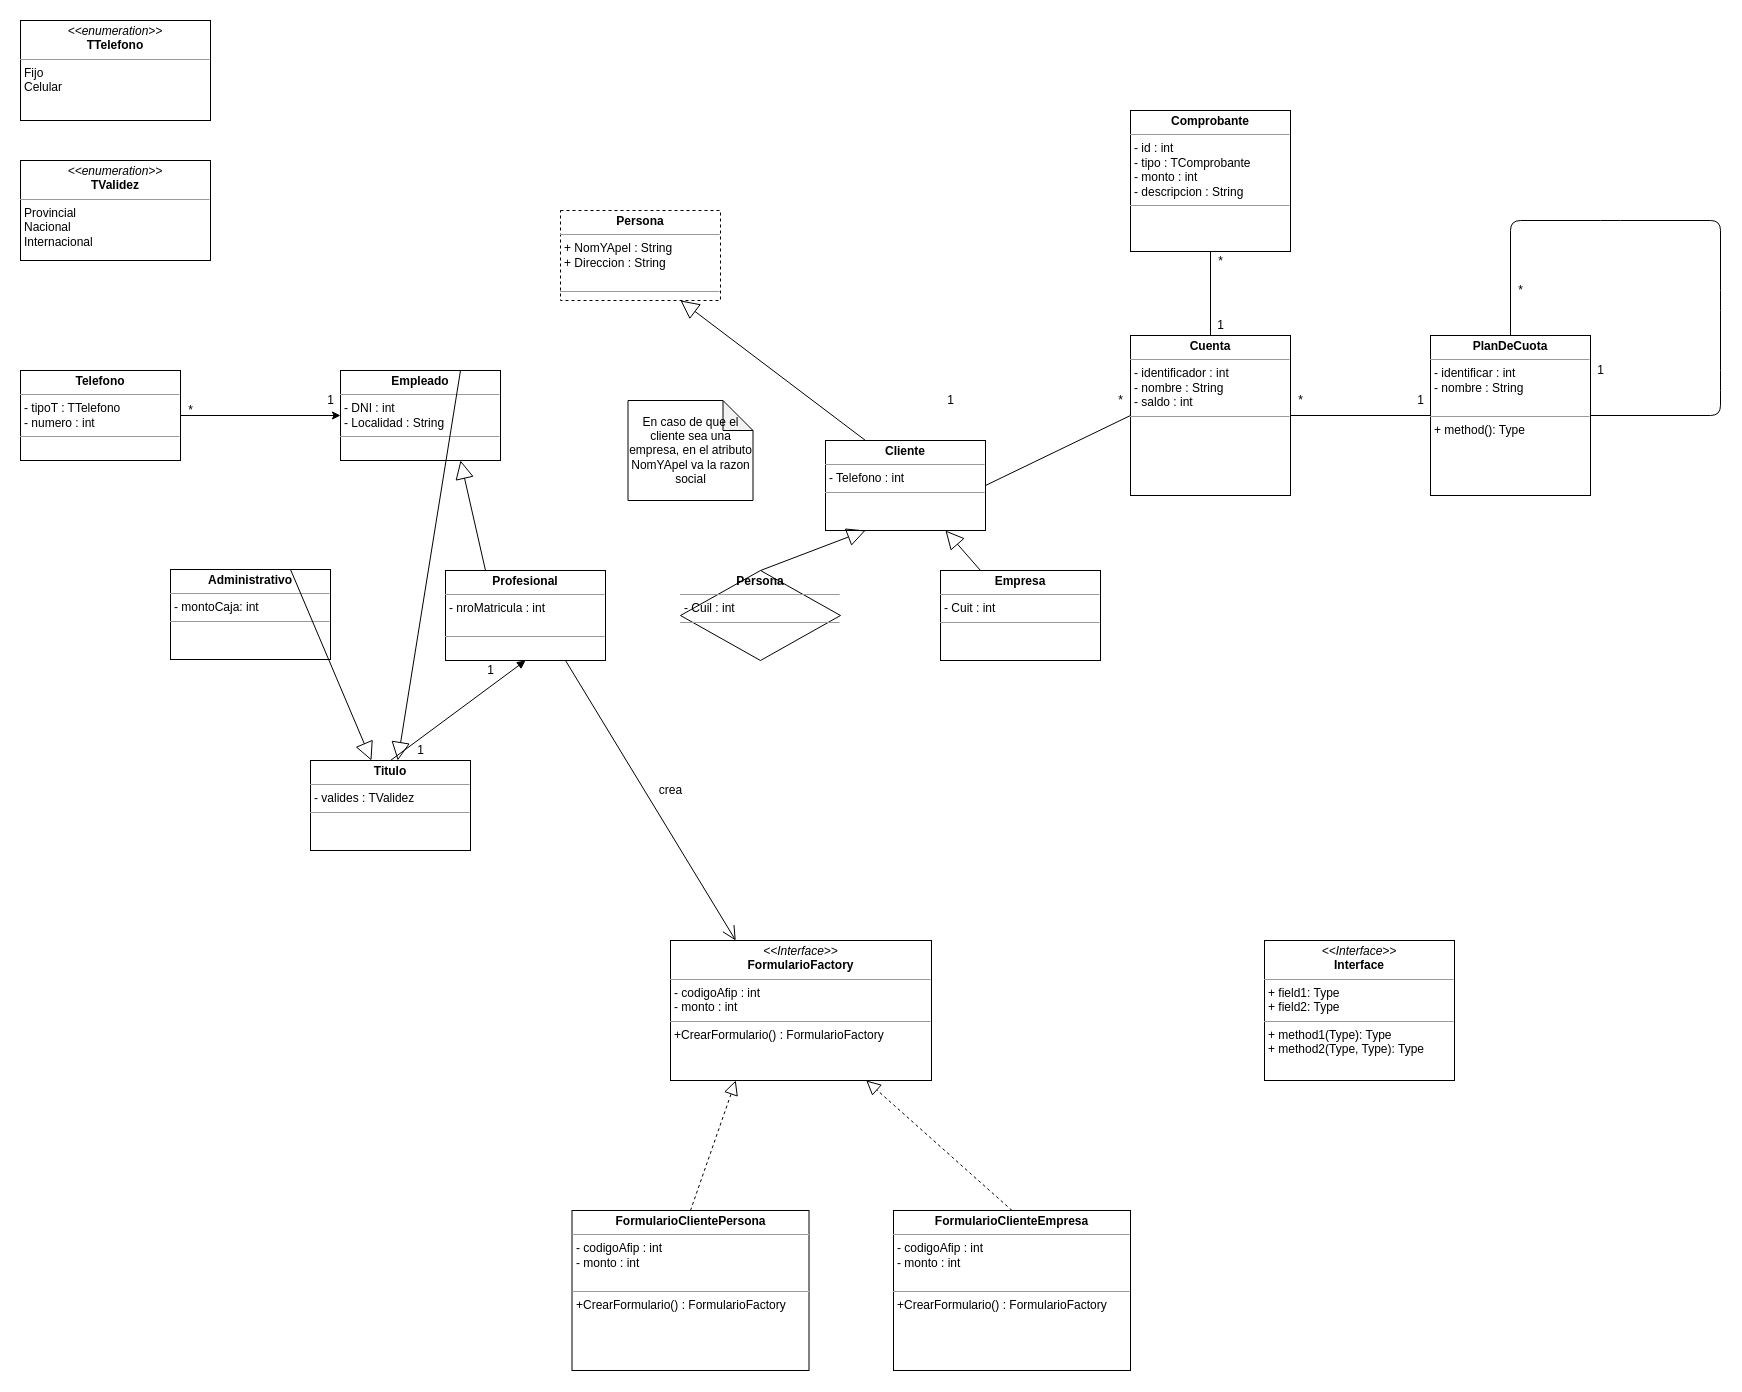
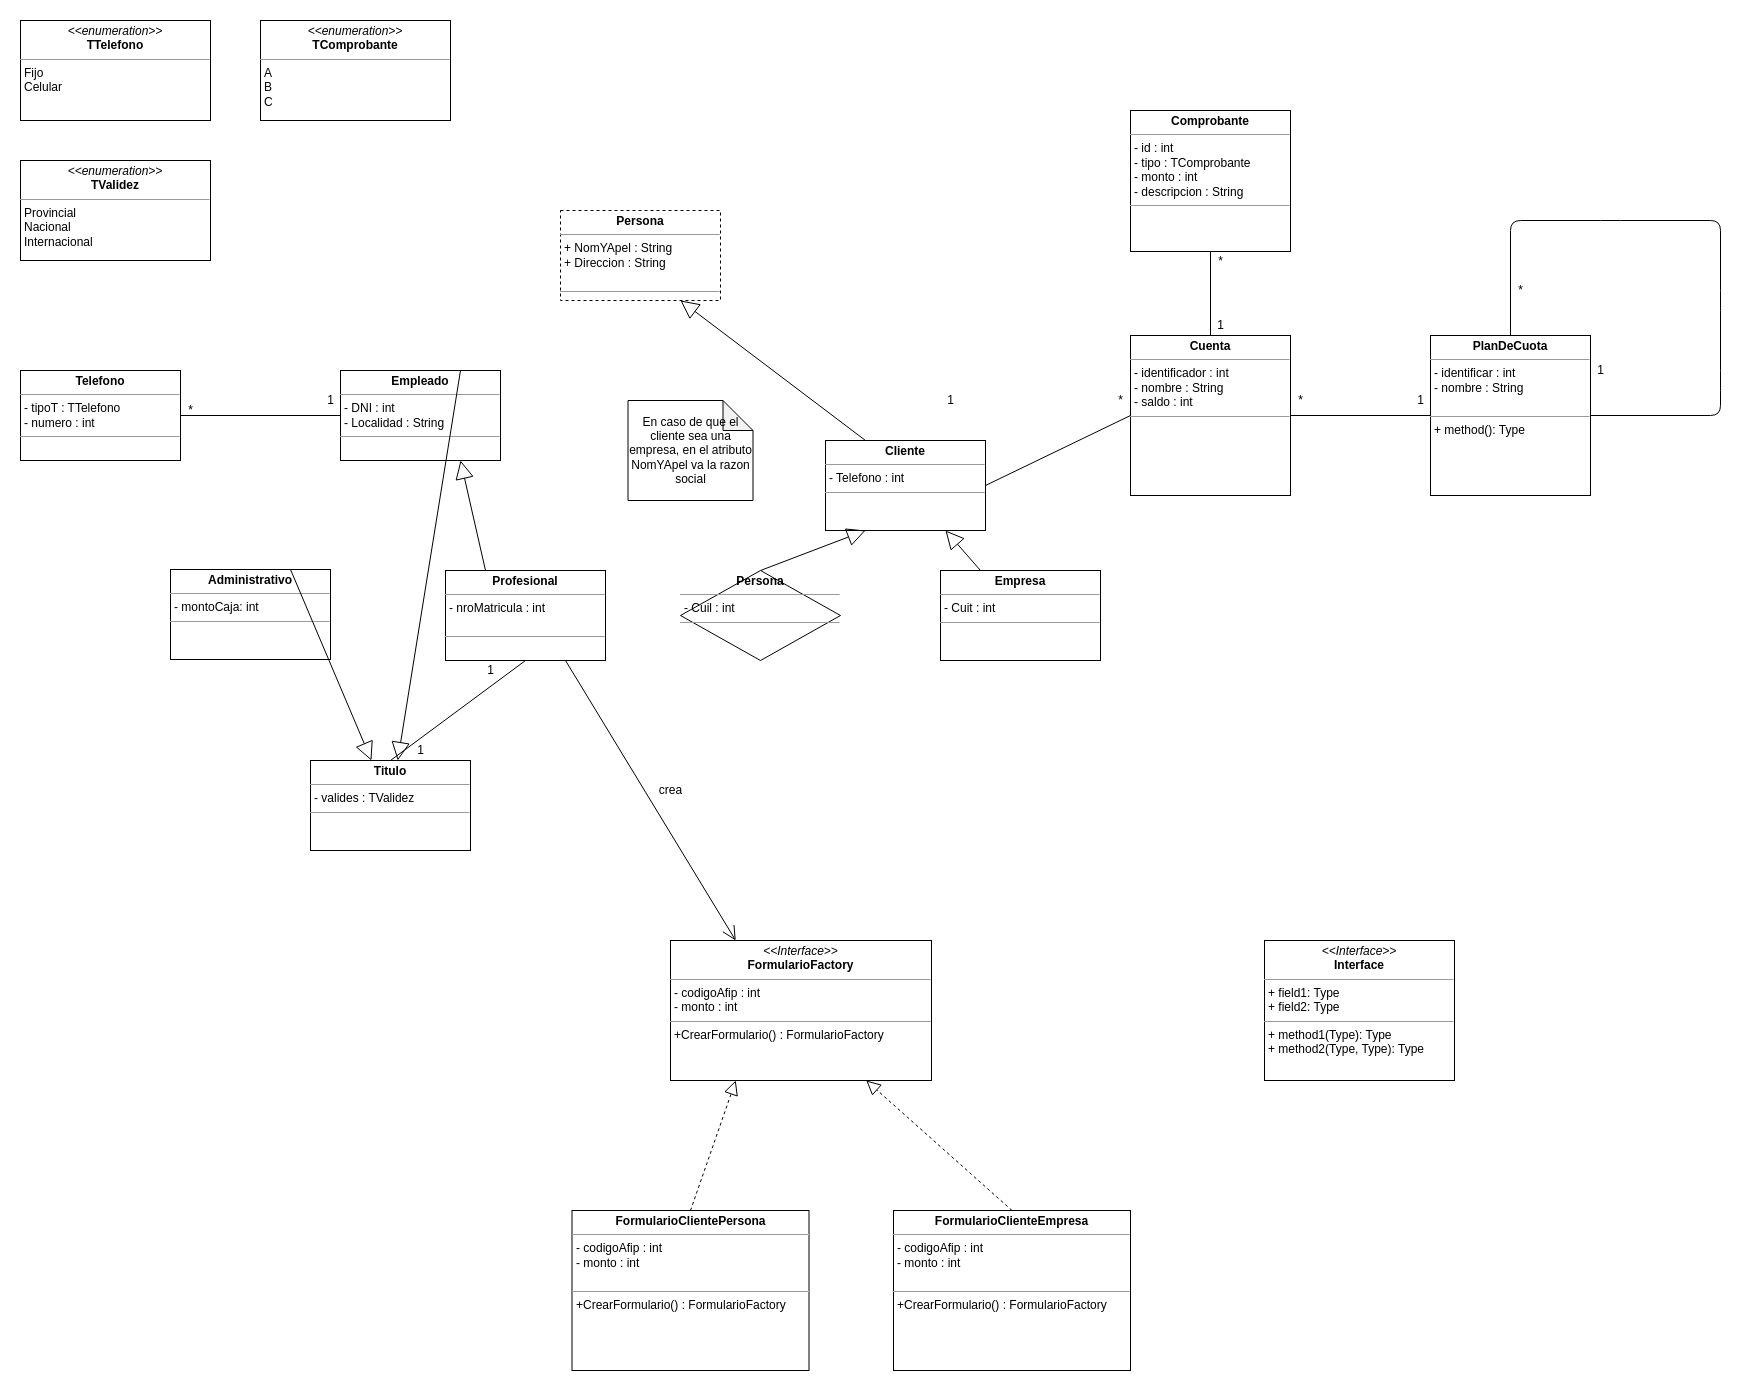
none -> (356, 71)
(332, 416) -> (334, 416)
(517, 667) -> (521, 664)
